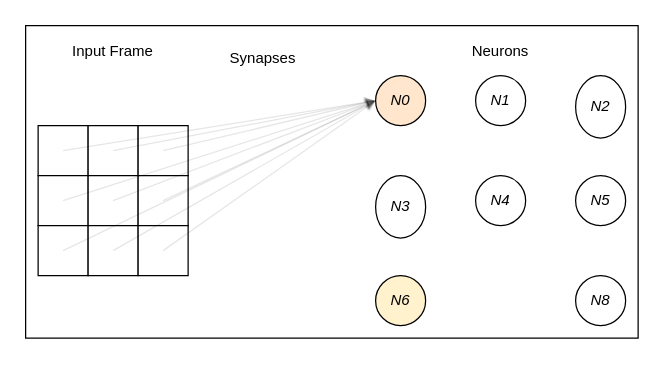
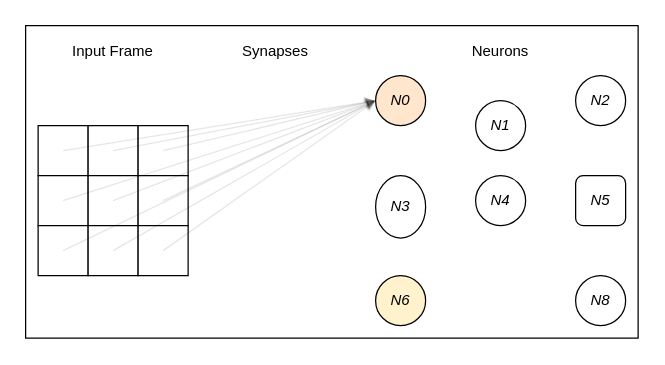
(263, 51) -> (276, 44)
(501, 101) -> (501, 126)
(601, 107) -> (601, 101)
(601, 201) -> (601, 201)
